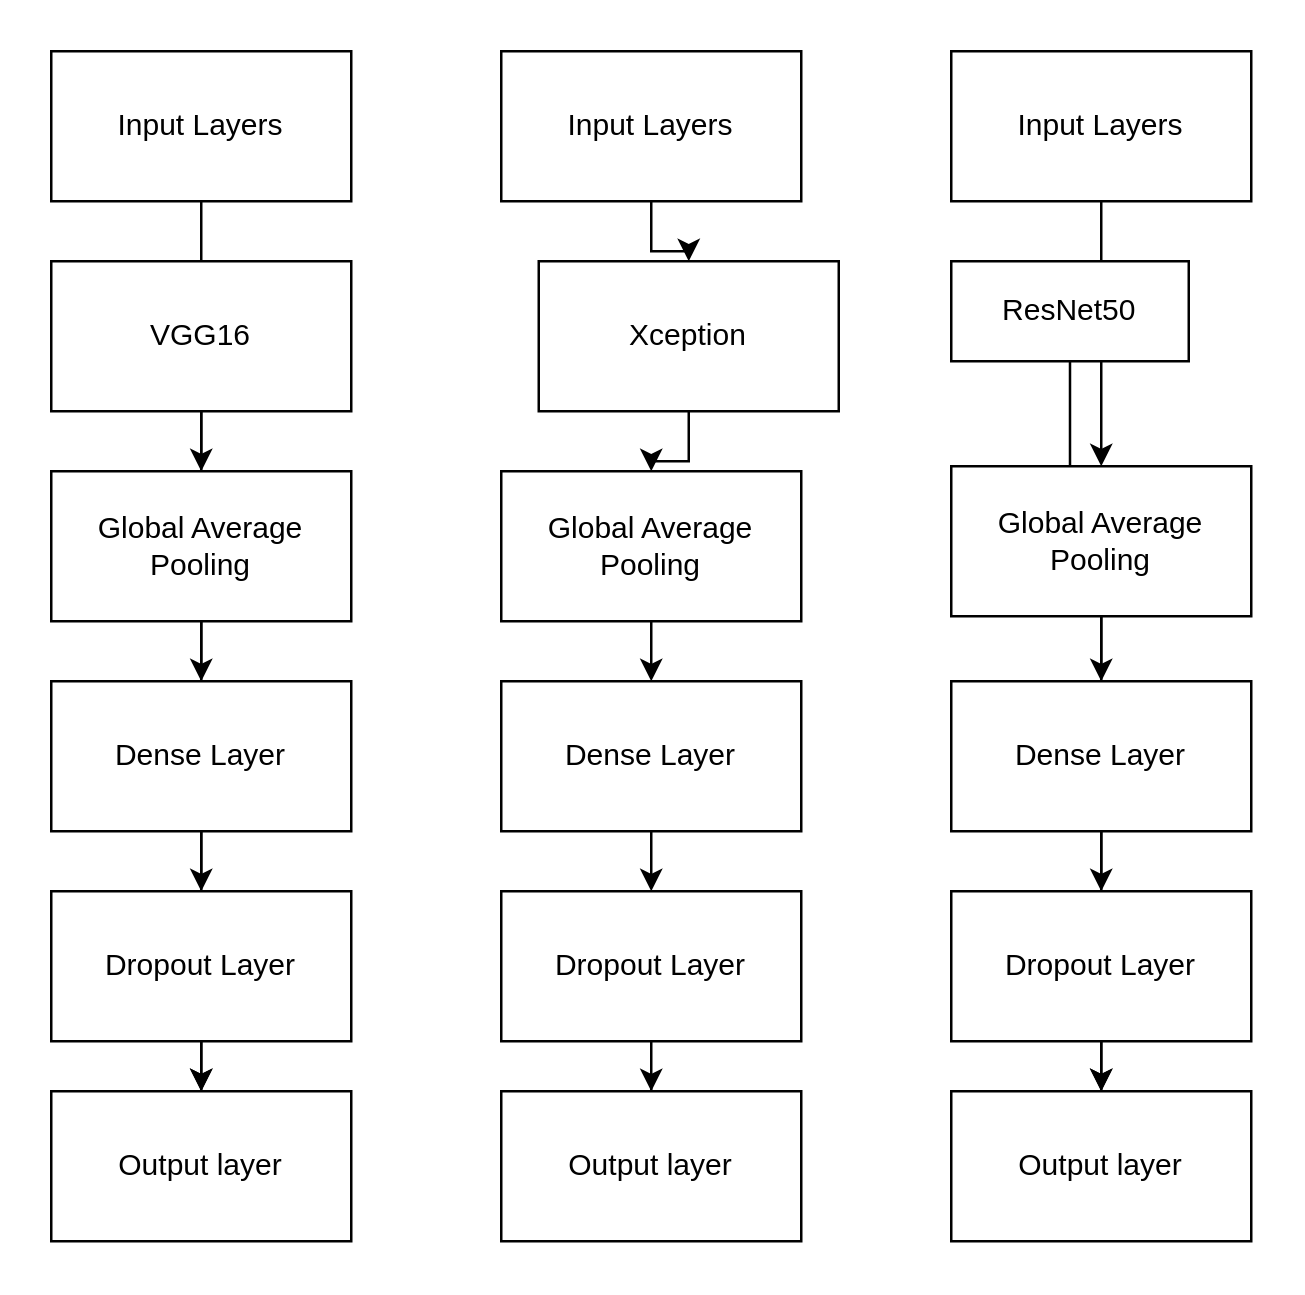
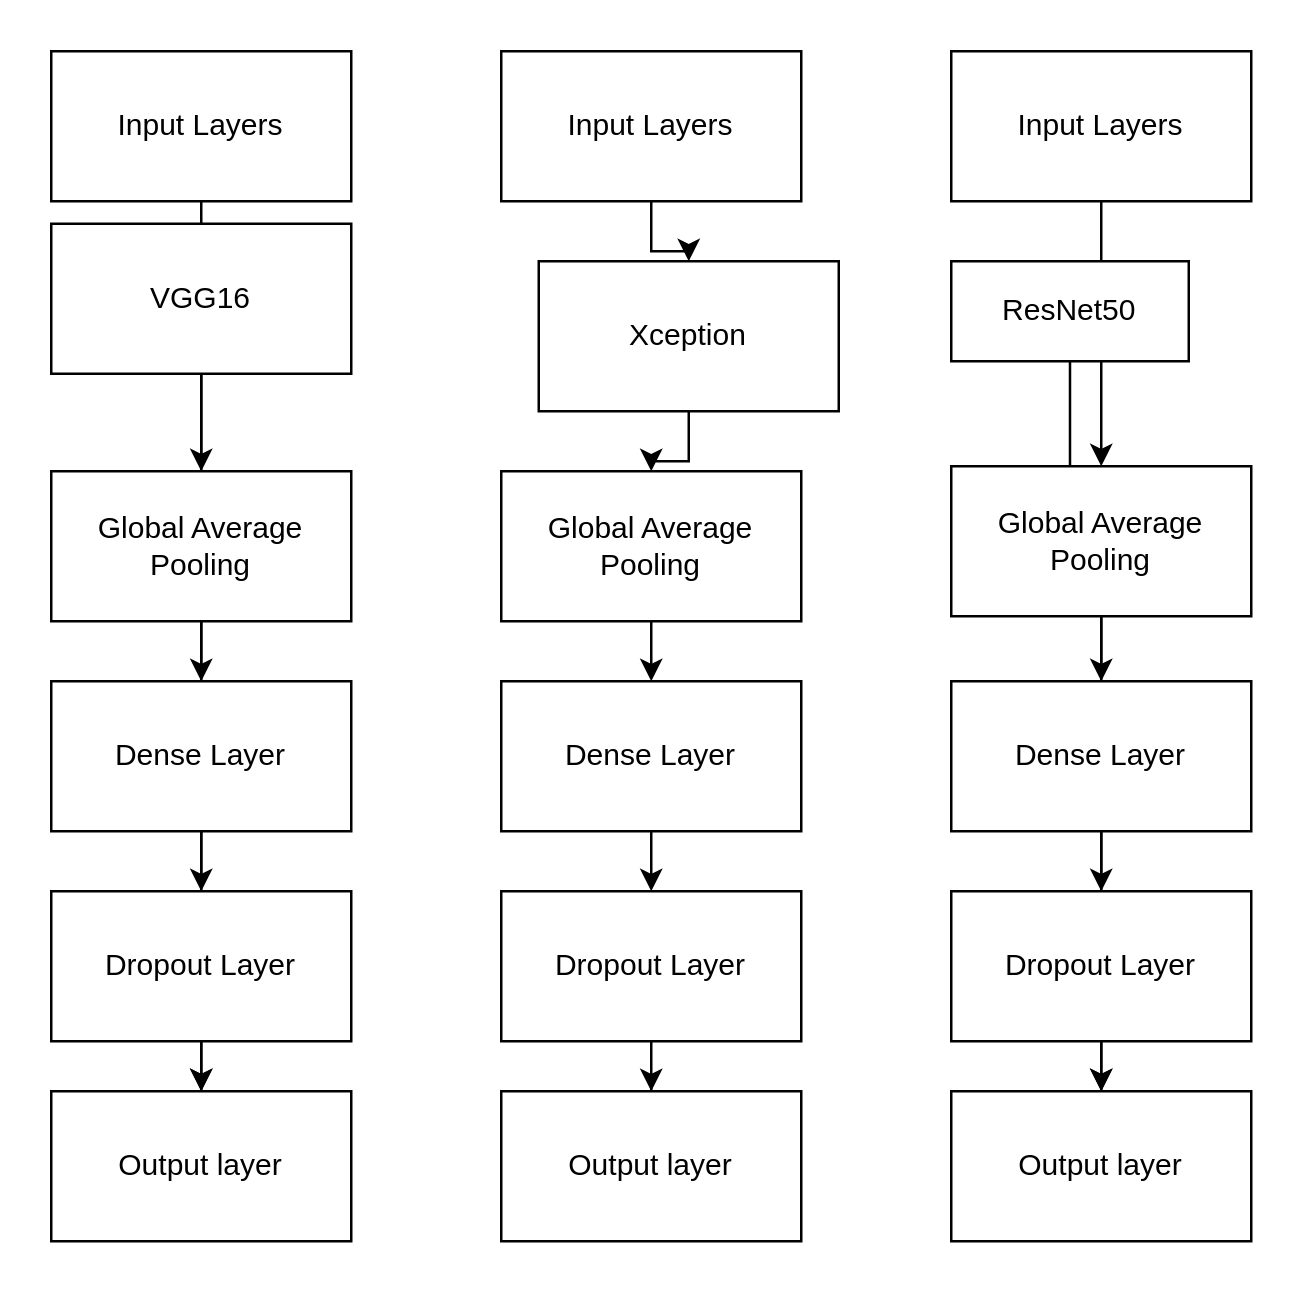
(201, 336) -> (201, 299)
